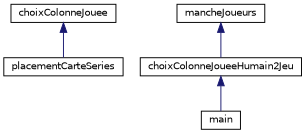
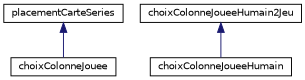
(221, 13) -> none
(63, 45) -> (63, 45)
(221, 120) -> (221, 67)
